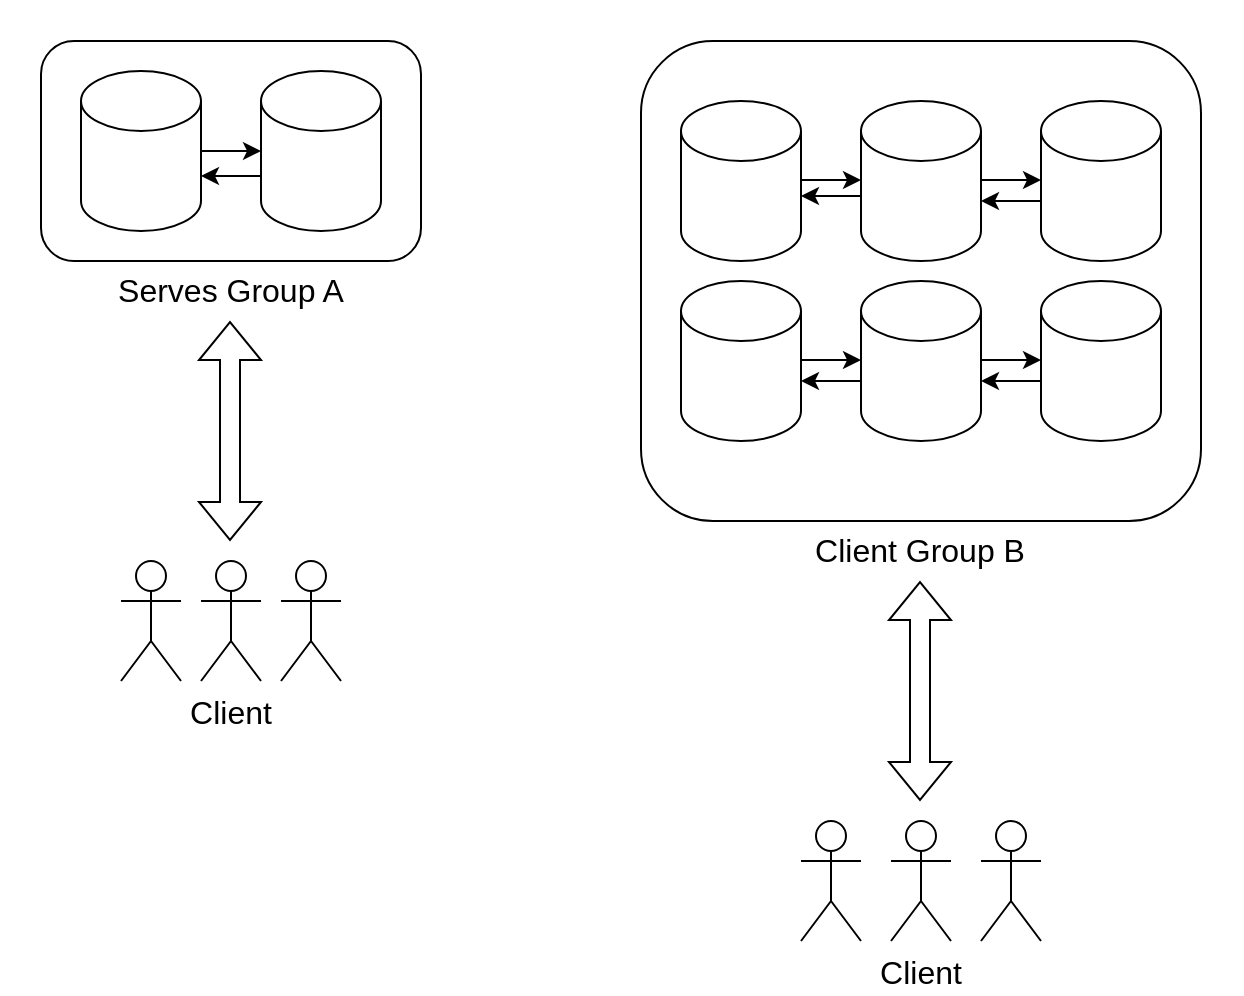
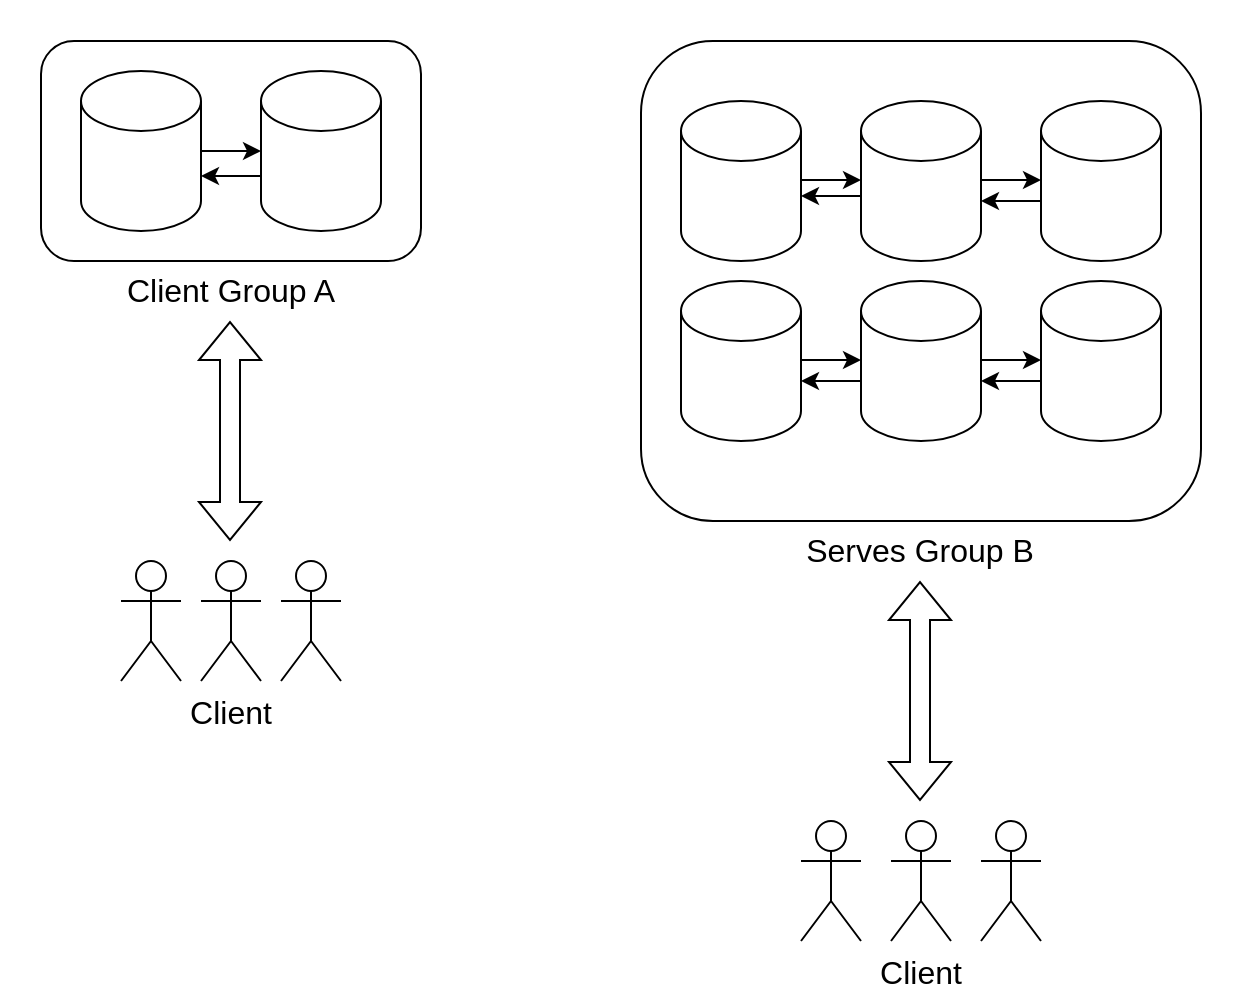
(232, 291) -> (232, 291)
(921, 551) -> (921, 551)
